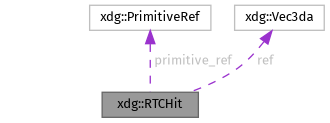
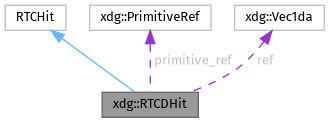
none -> (36, 18)
(279, 18) -> (279, 18)
(150, 105) -> (150, 105)
